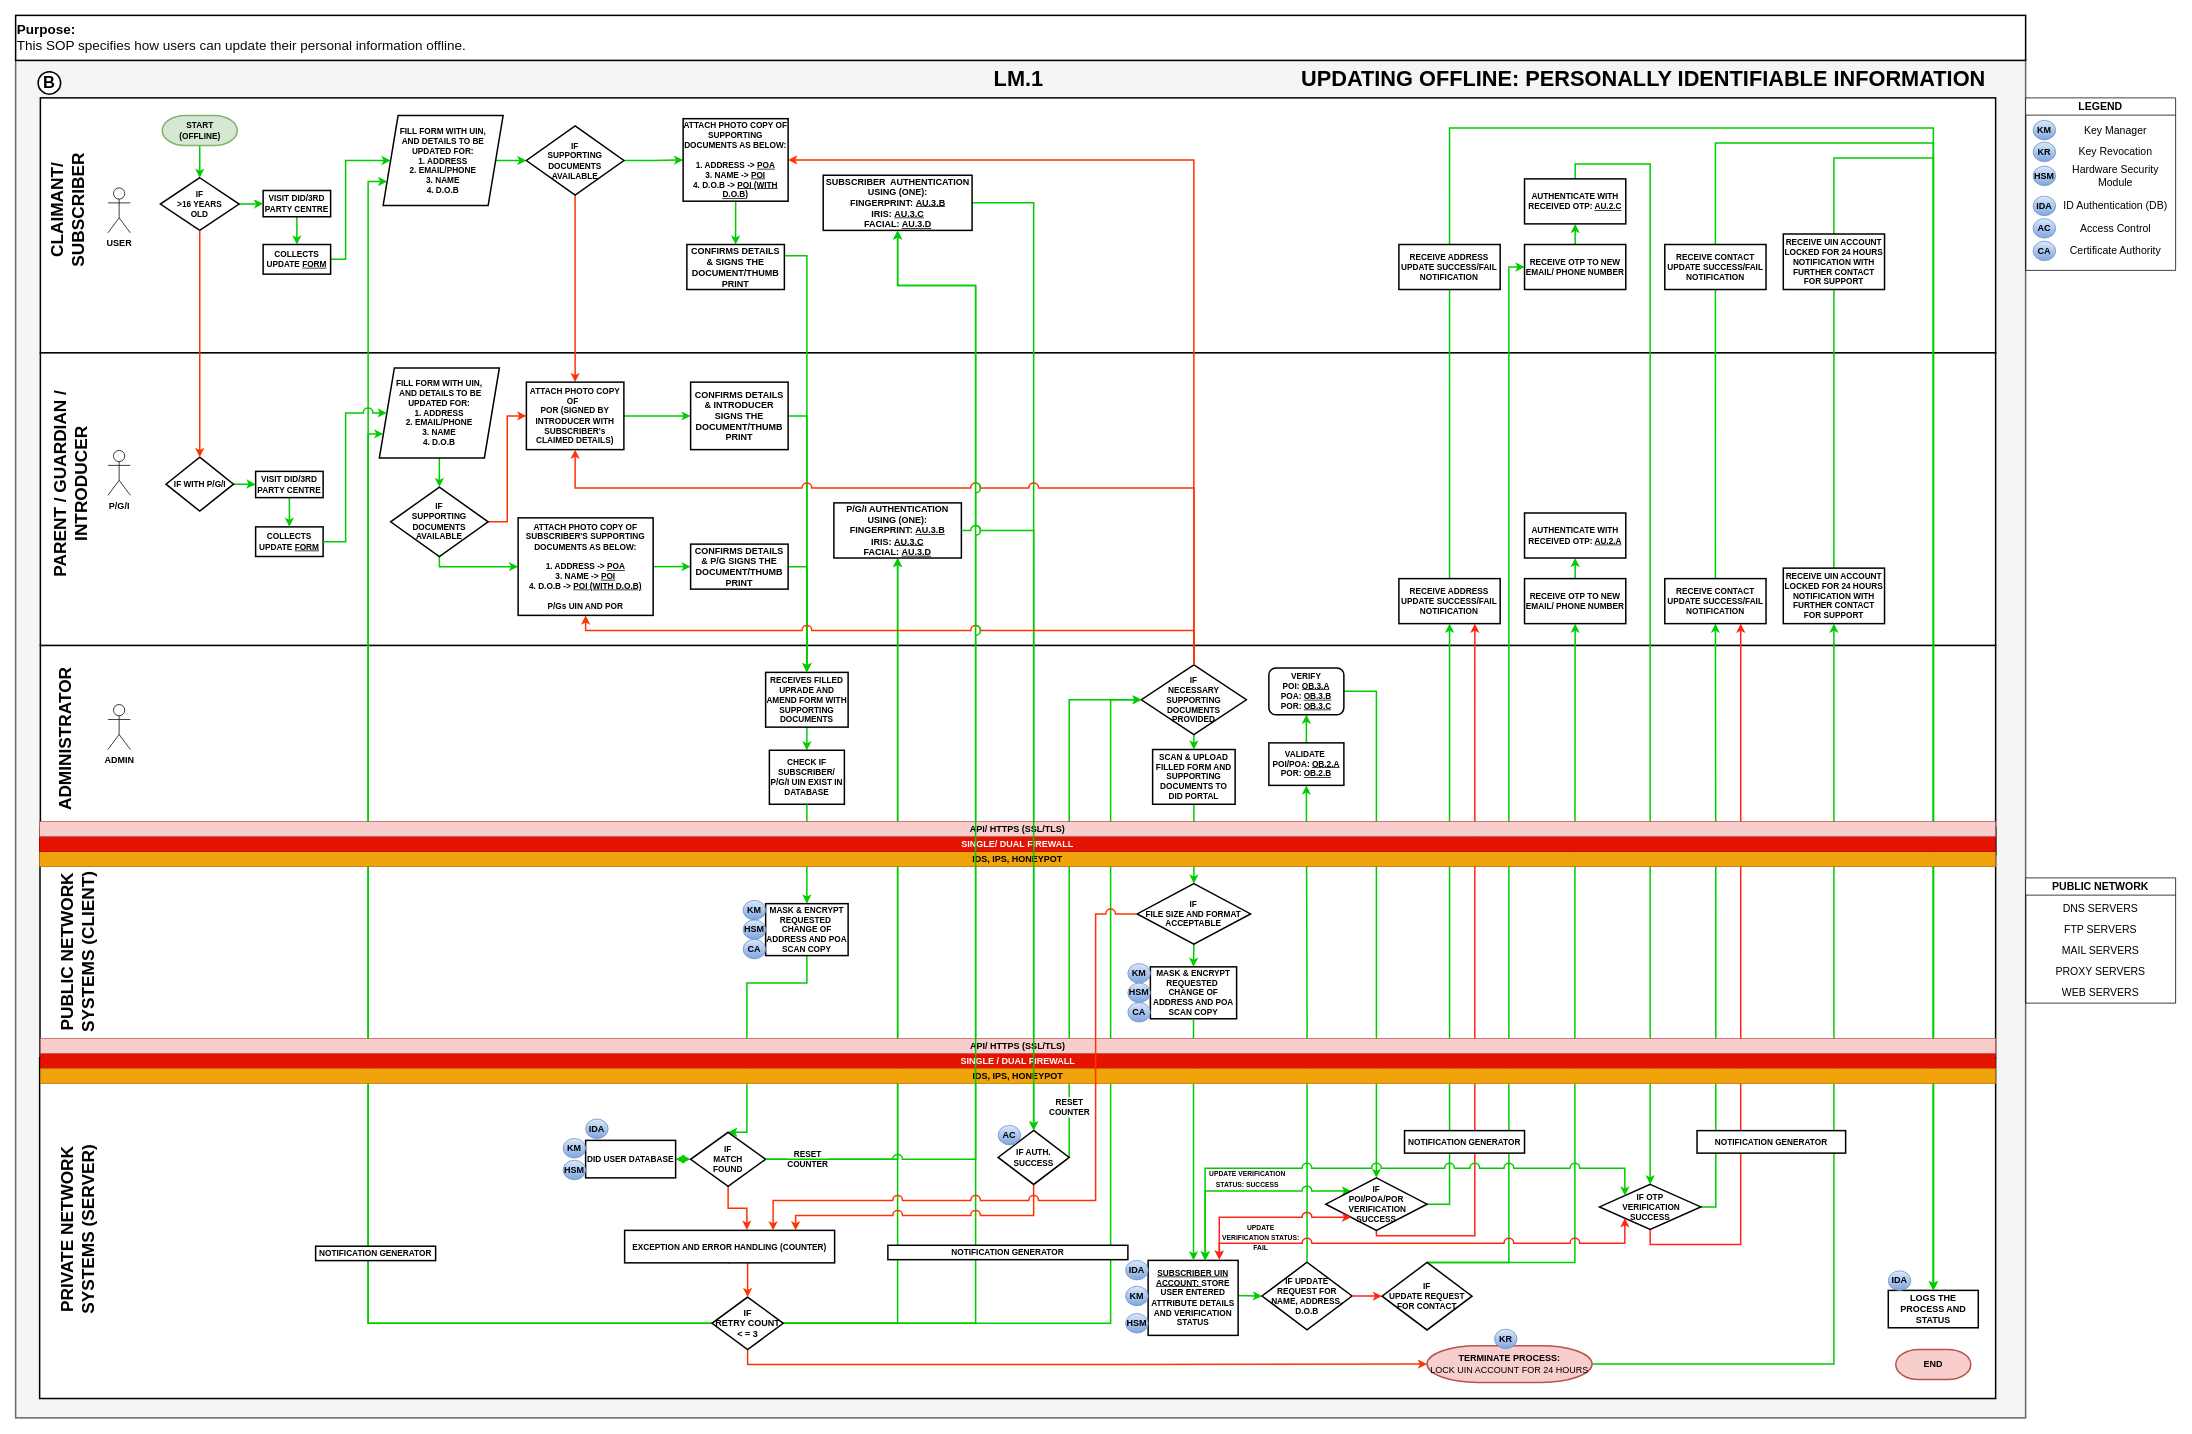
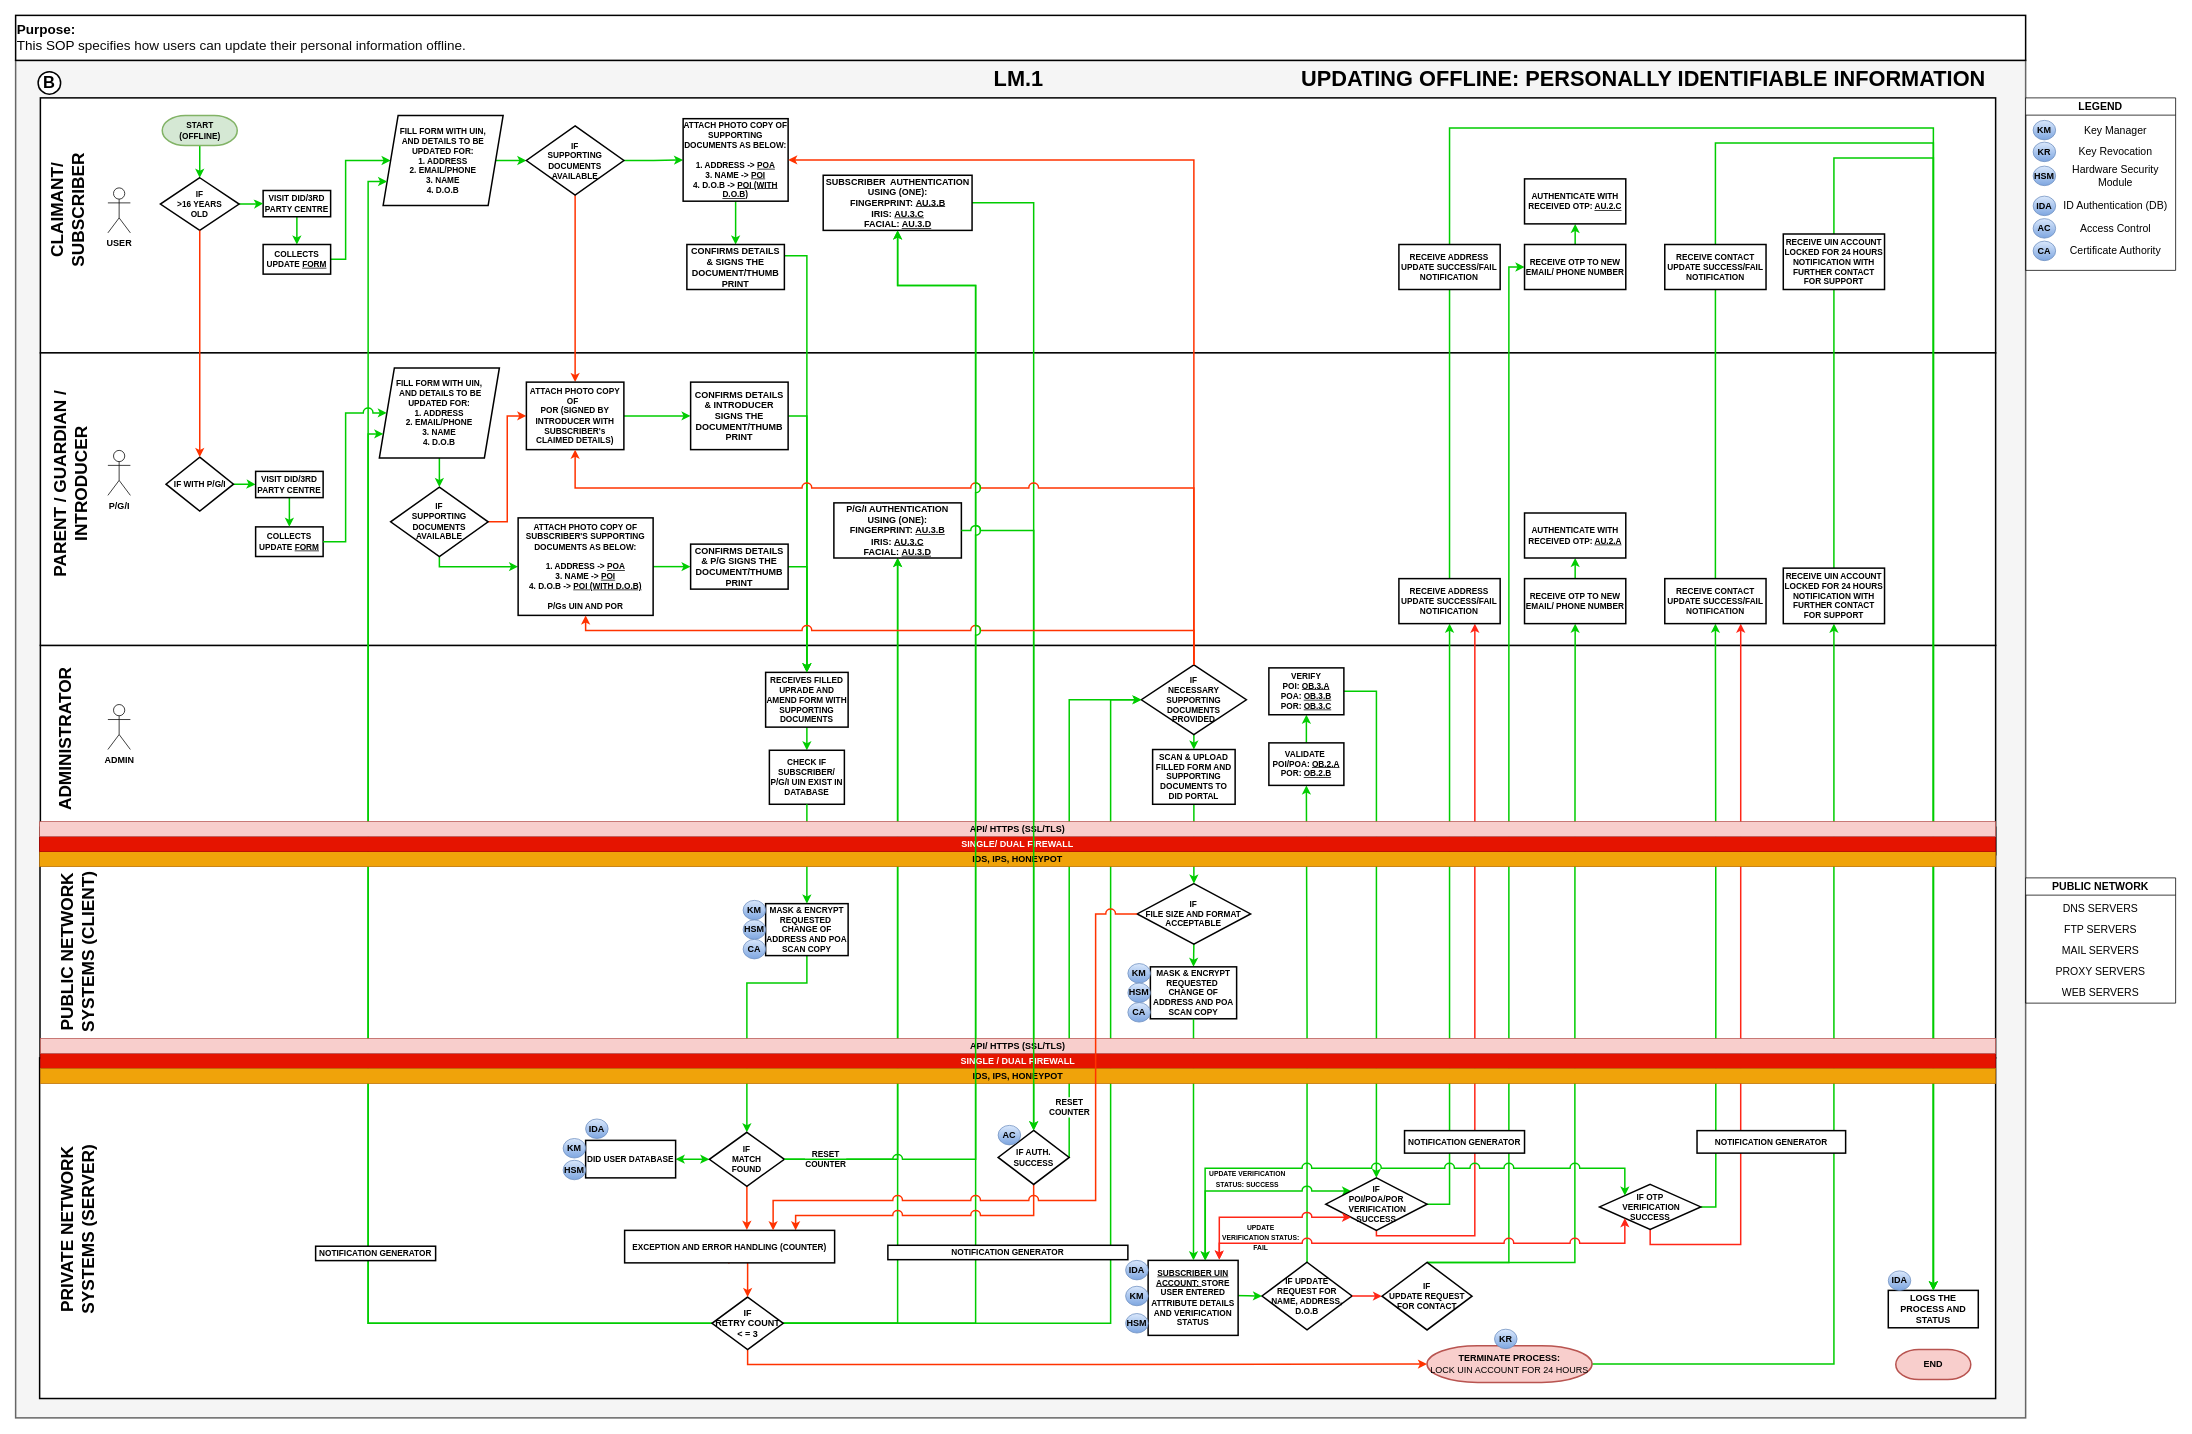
(1650, 448) -> none
(1306, 691) -> (1306, 691)
(728, 1159) -> (747, 1159)
